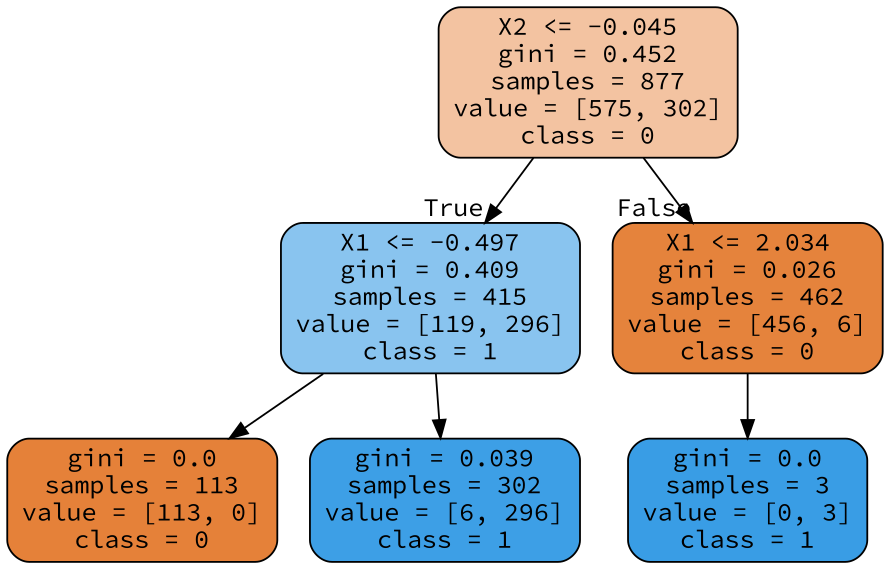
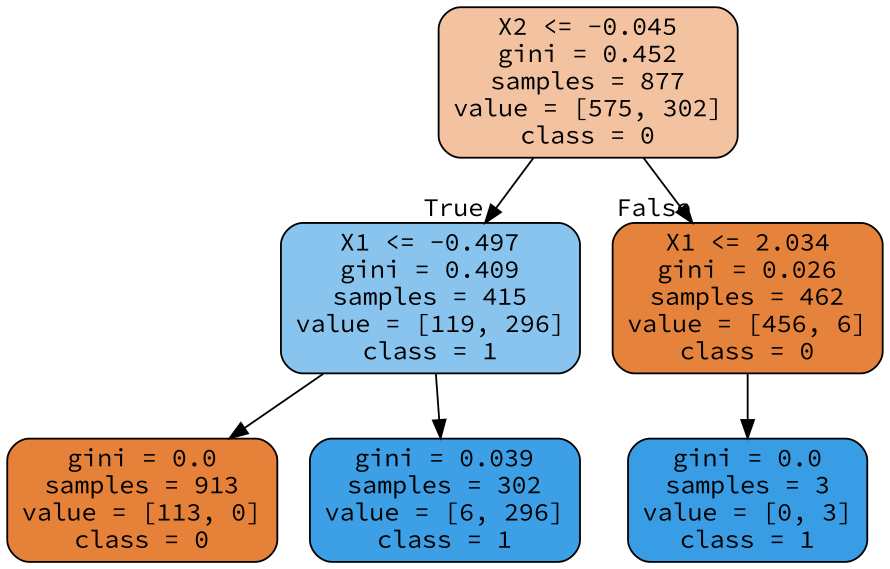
(142, 500) -> (142, 500)
